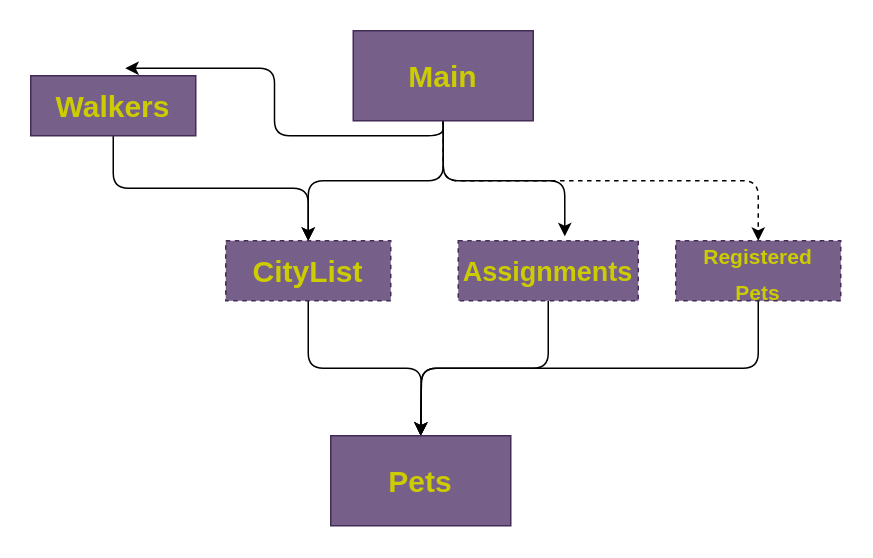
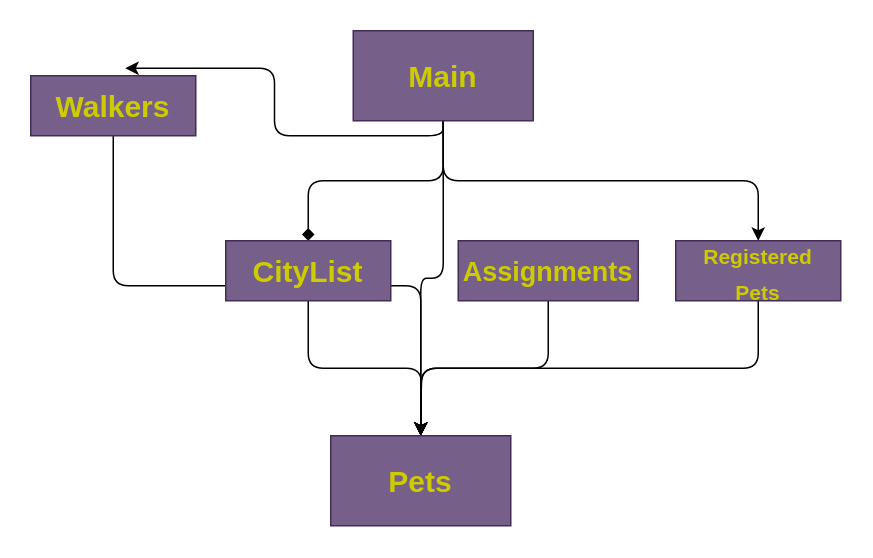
(678, 181) -> (678, 181)
(208, 188) -> (119, 283)
(308, 193) -> (308, 193)
(565, 204) -> (443, 235)
(308, 271) -> (308, 271)
(548, 271) -> (548, 271)
(758, 271) -> (758, 271)
